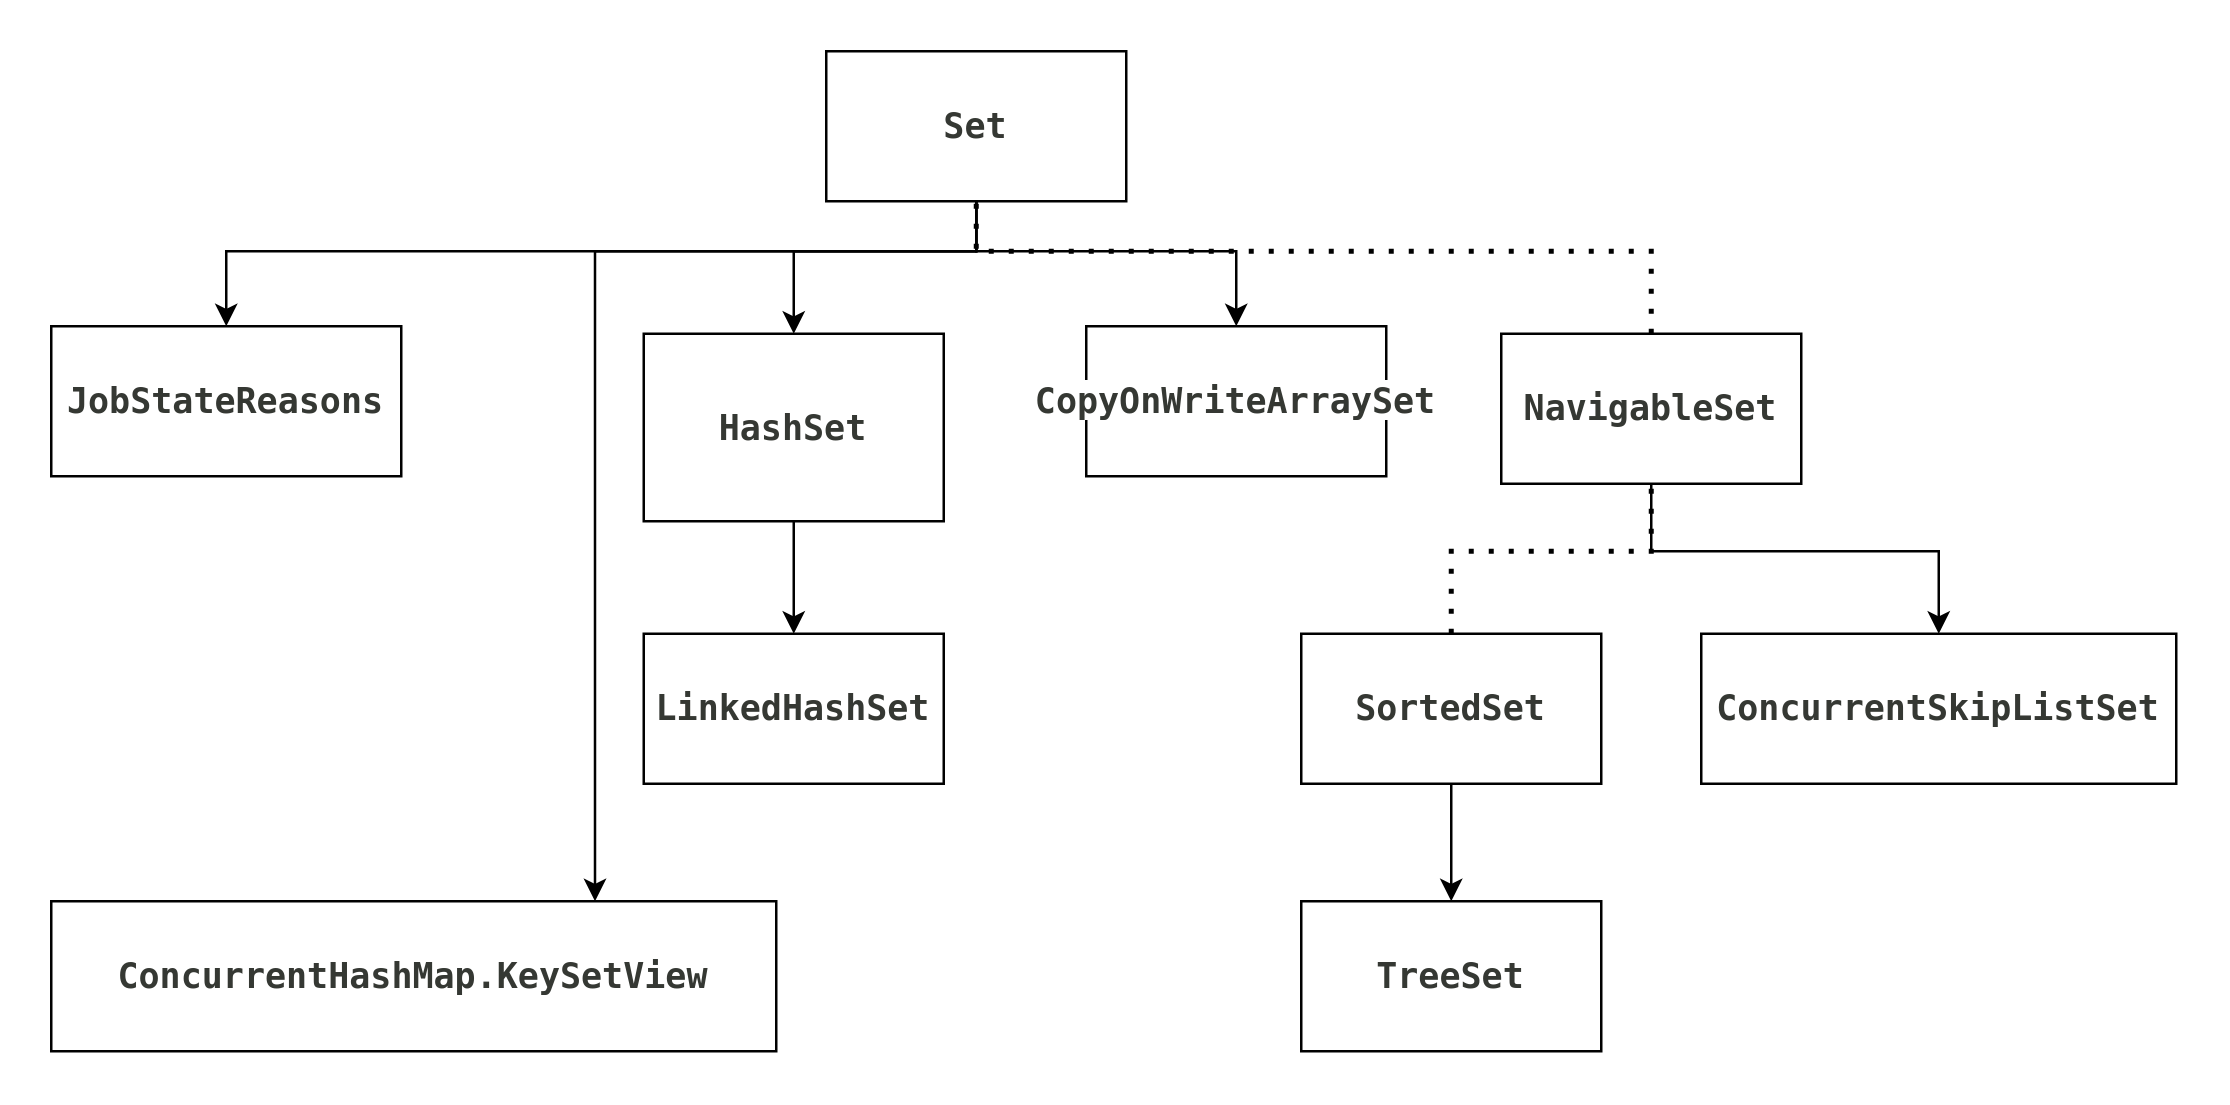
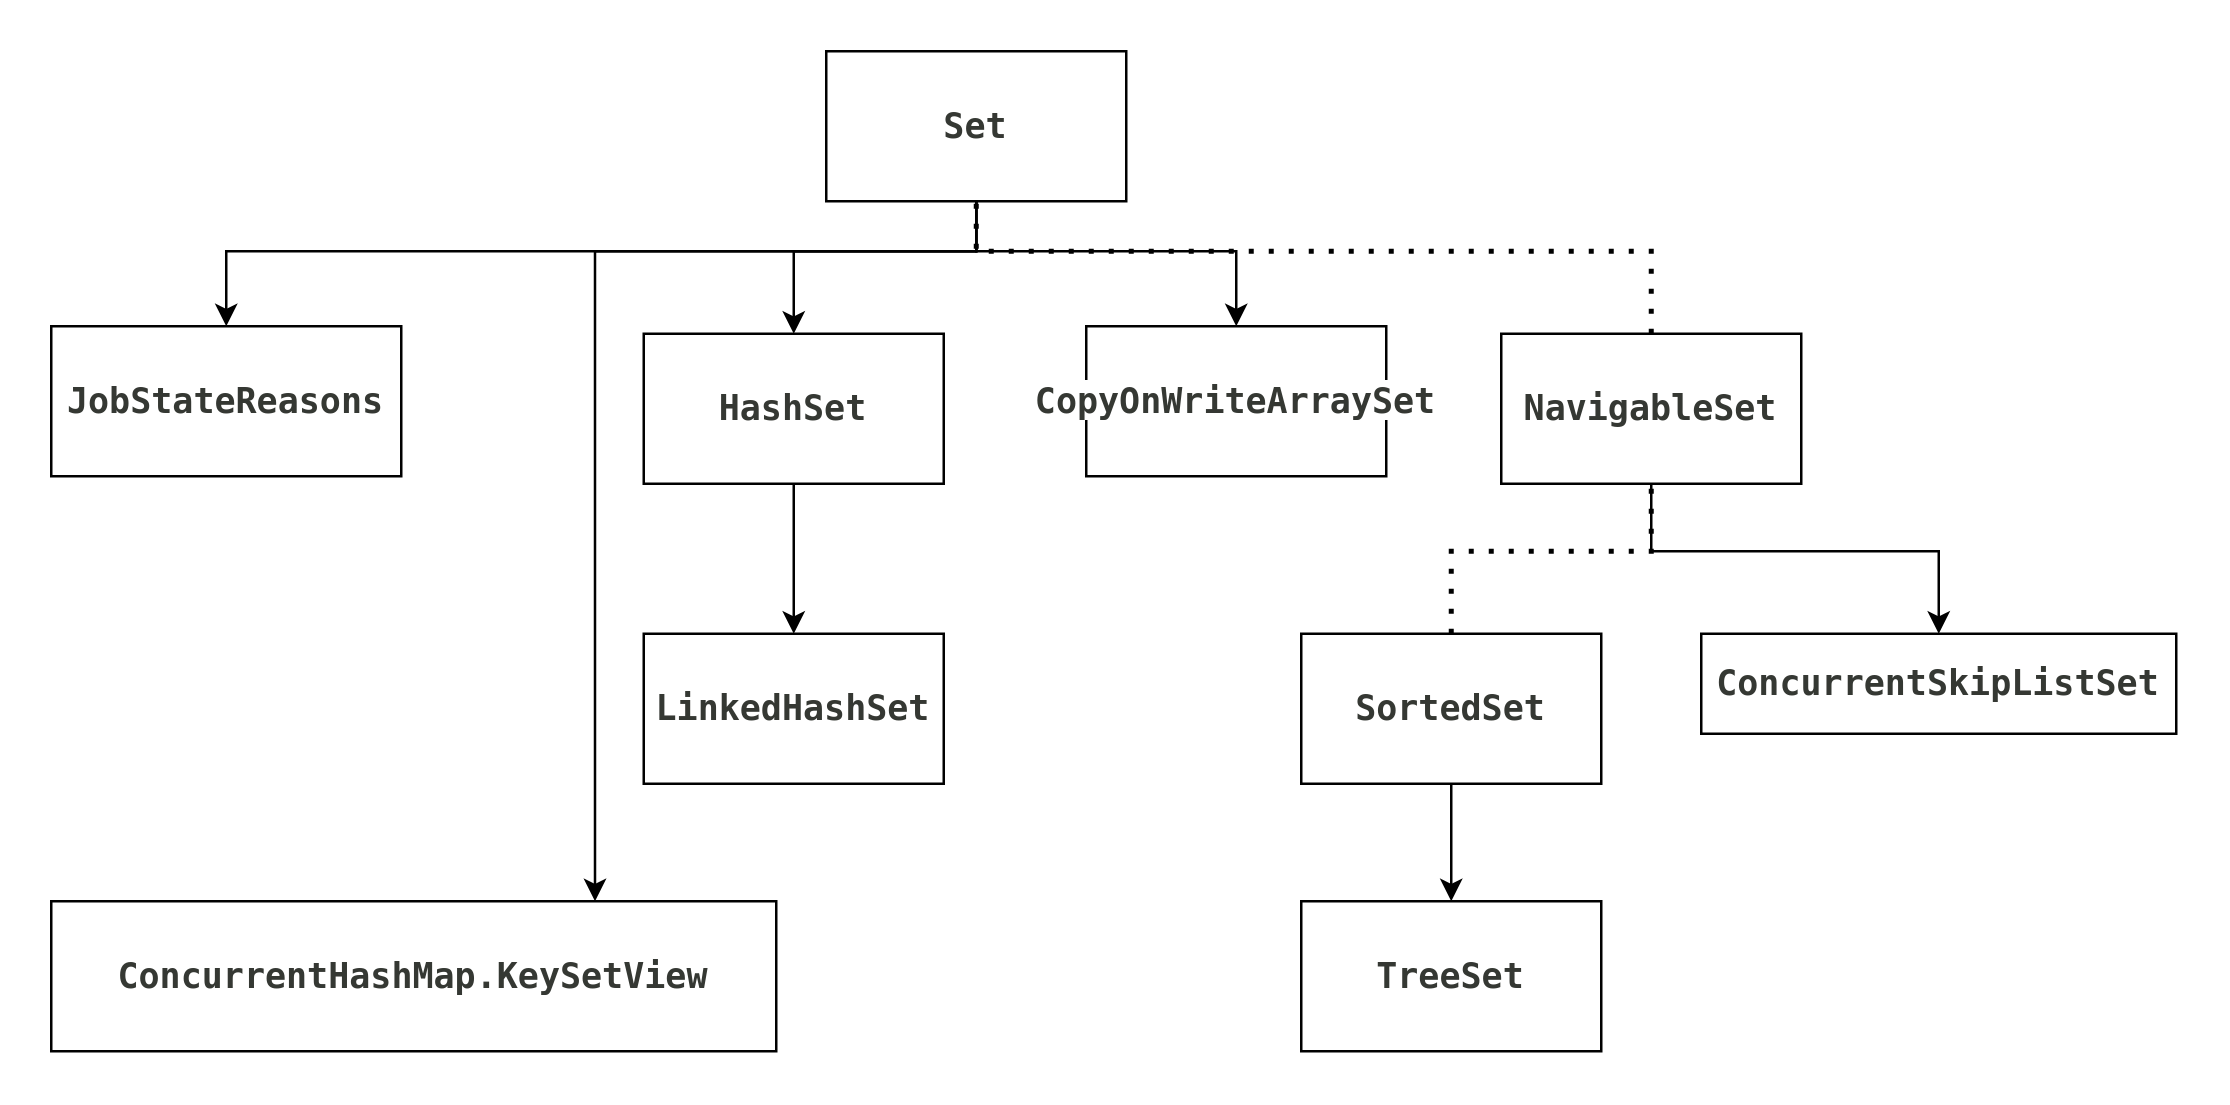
(794, 428) -> (794, 409)
(1939, 709) -> (1939, 684)
